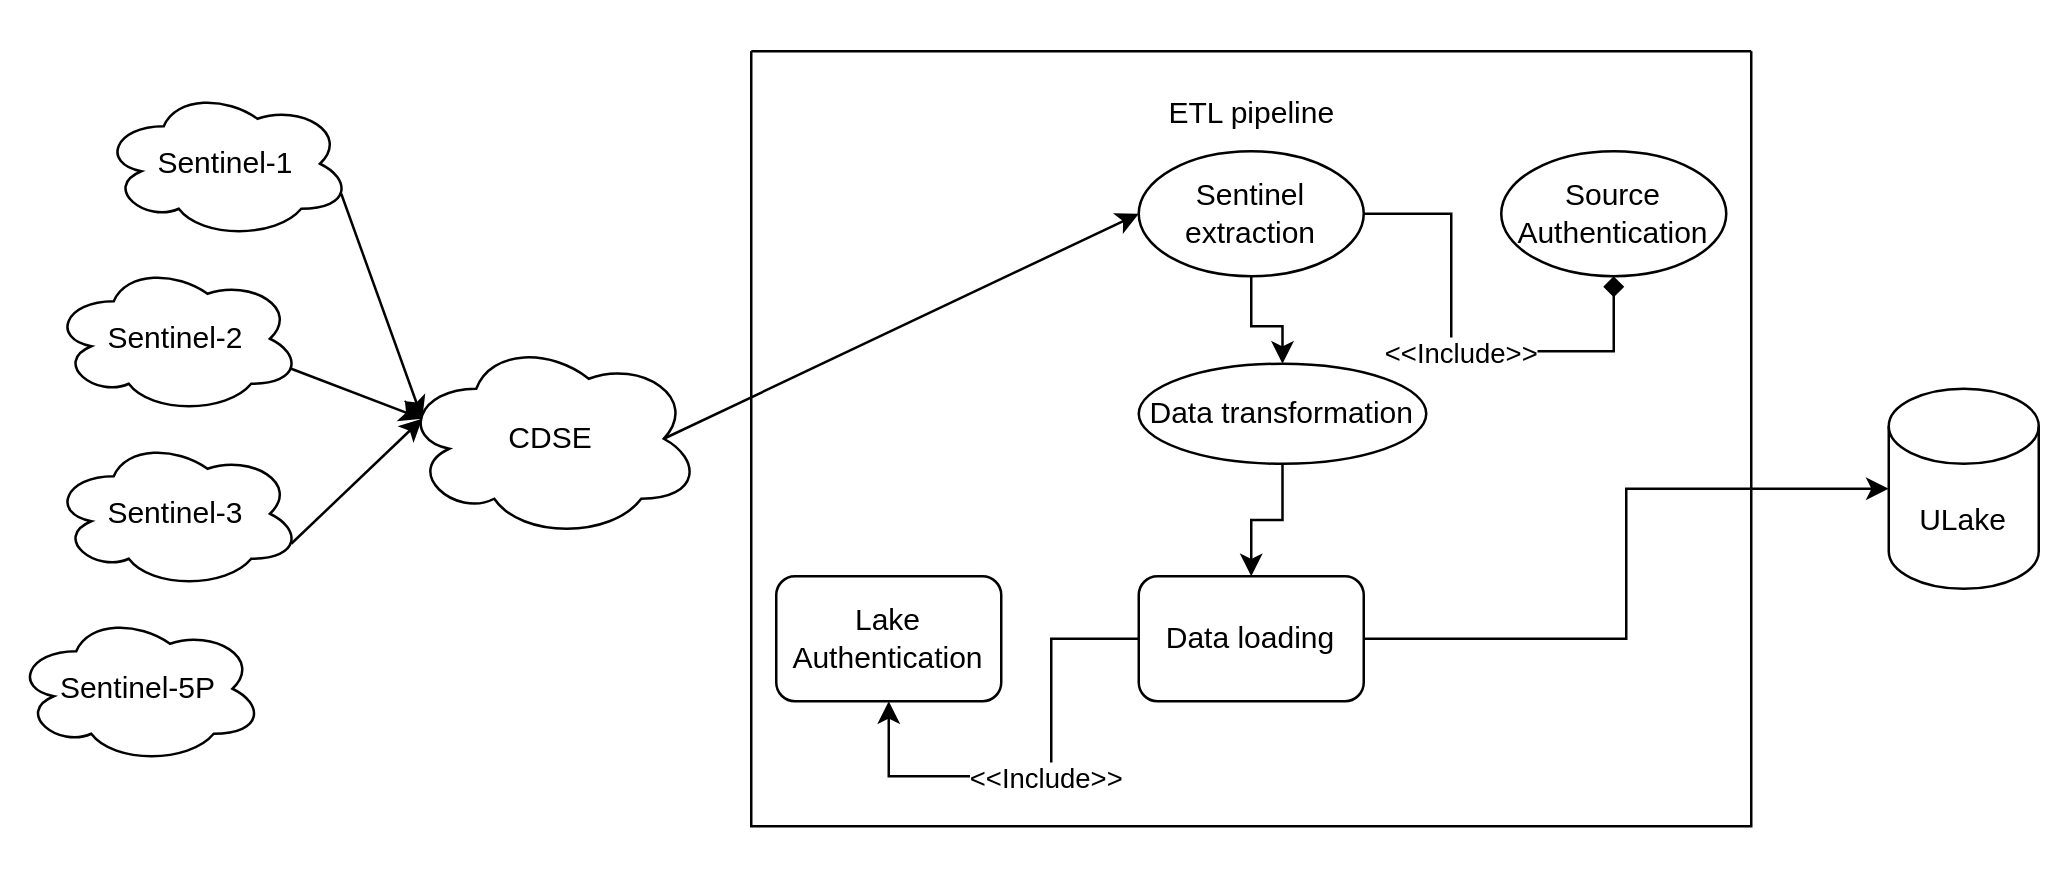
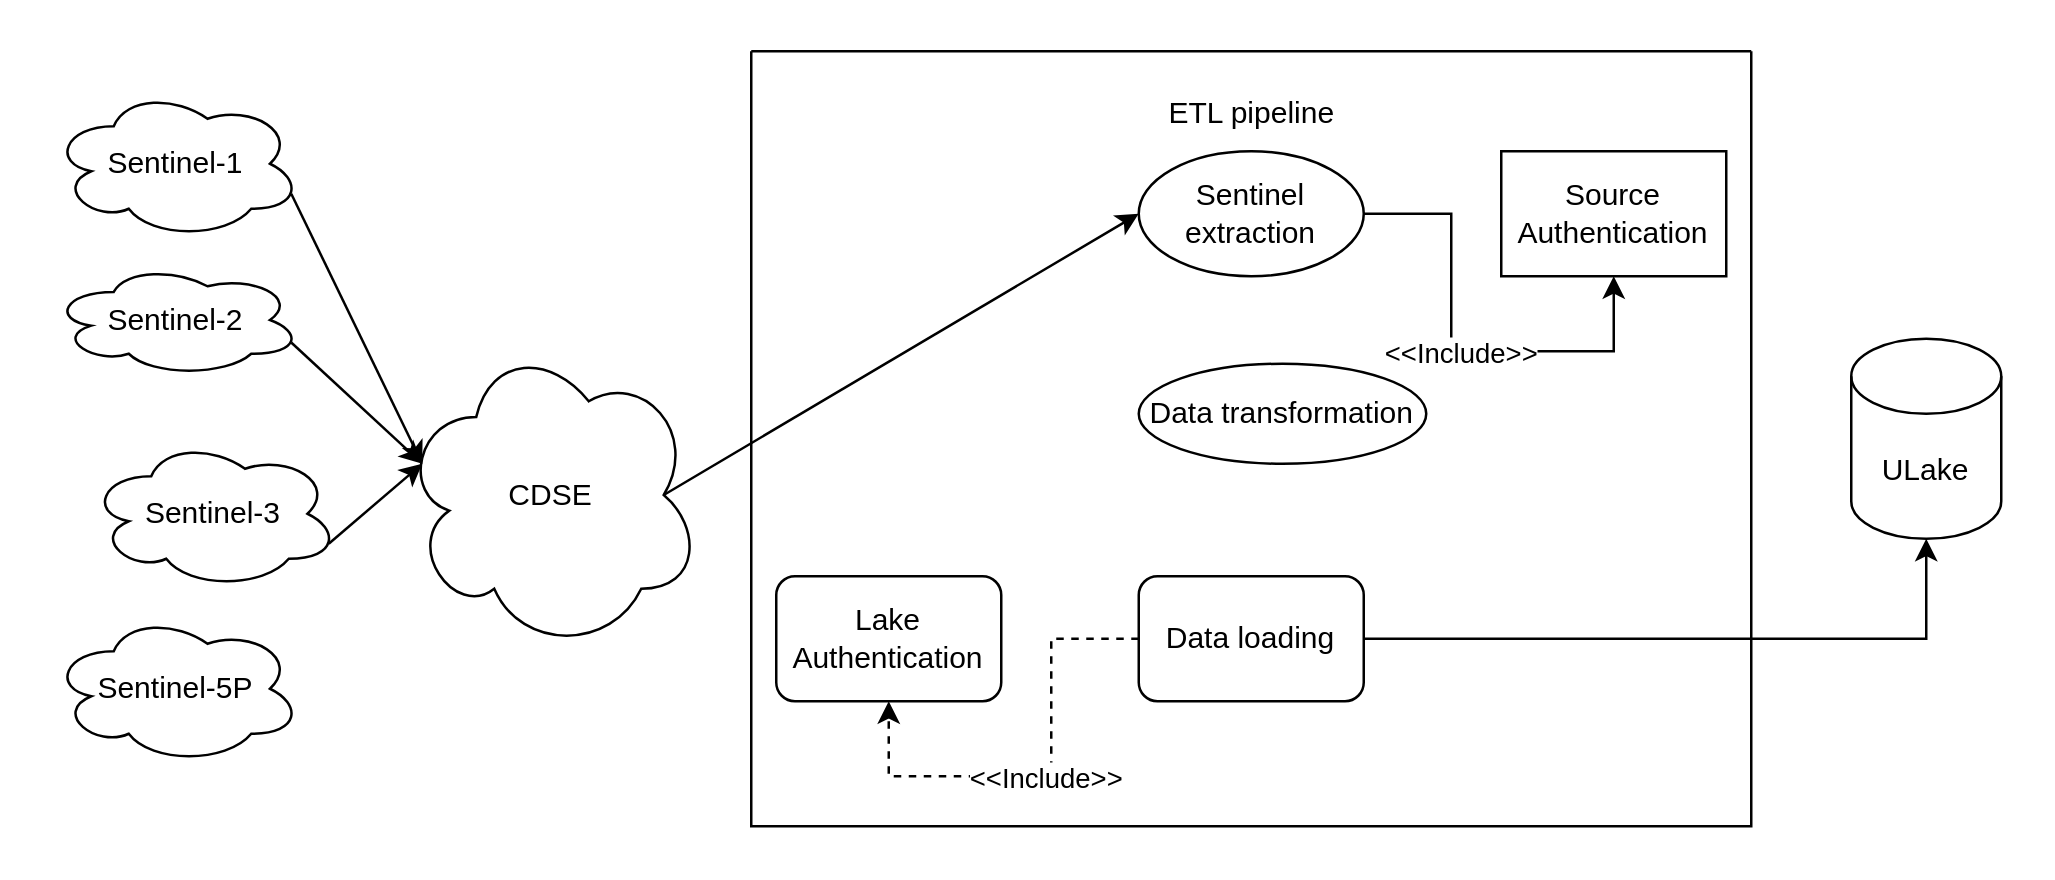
(226, 164) -> (176, 164)
(1614, 214) -> (1614, 214)
(1614, 297) -> (1614, 295)
(1252, 326) -> none
(176, 339) -> (176, 320)
(551, 439) -> (551, 495)
(1964, 489) -> (1926, 439)
(176, 514) -> (214, 514)
(1275, 520) -> none
(1051, 662) -> (1051, 662)
(139, 689) -> (176, 689)
